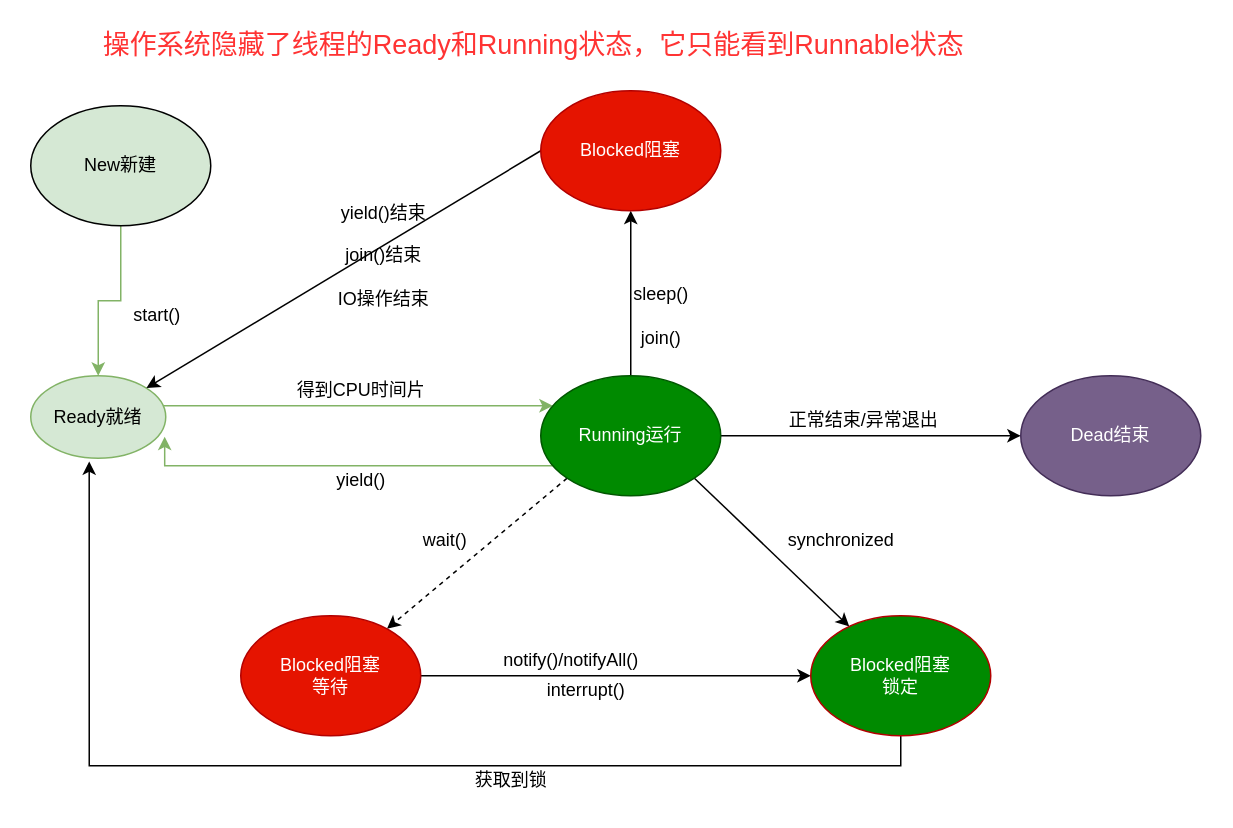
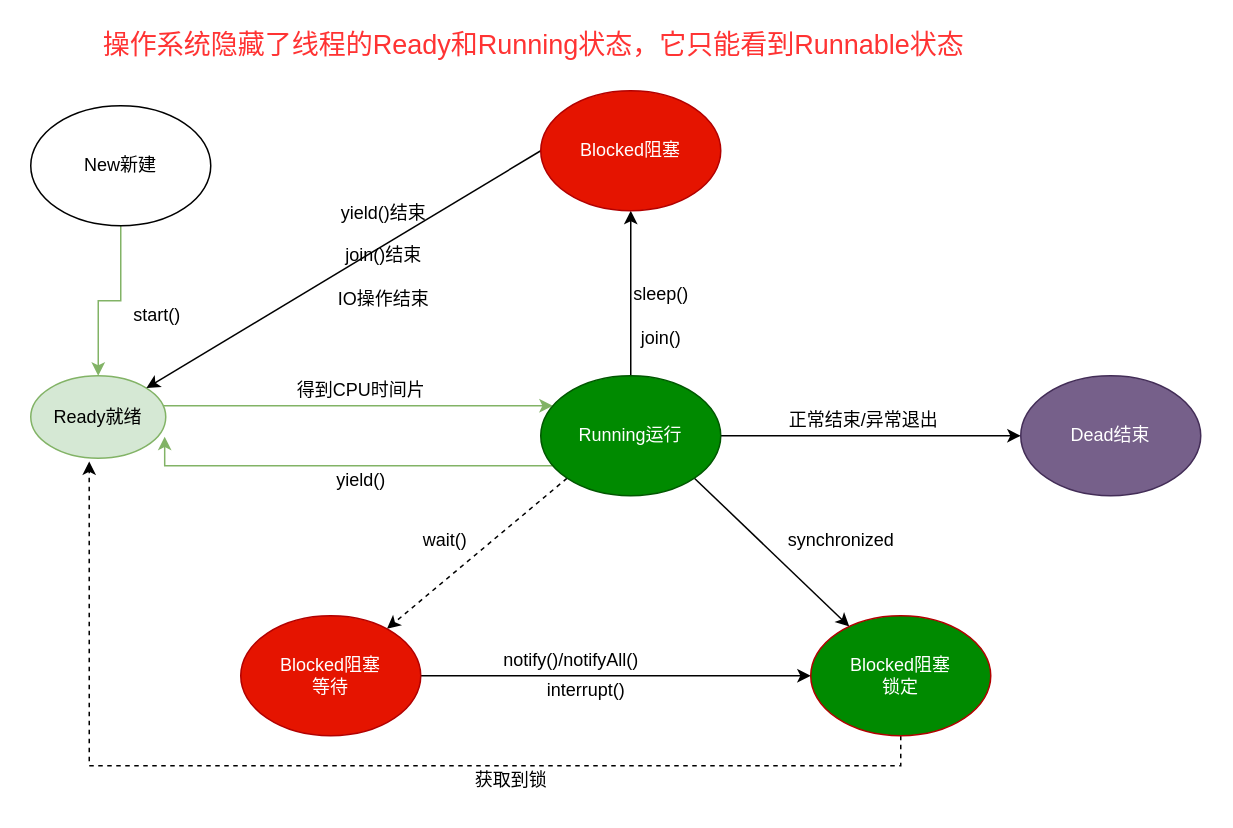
(121, 166) -> (121, 166)
(362, 766) -> (362, 766)
